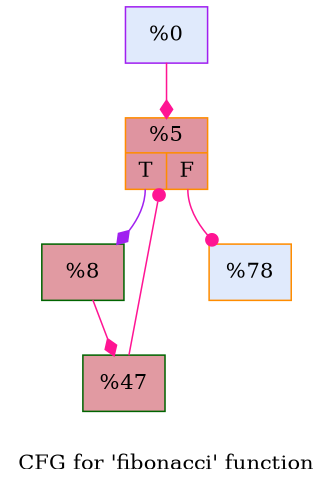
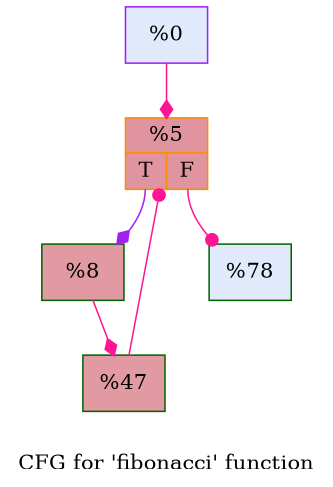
(250, 272) -> (250, 272)
